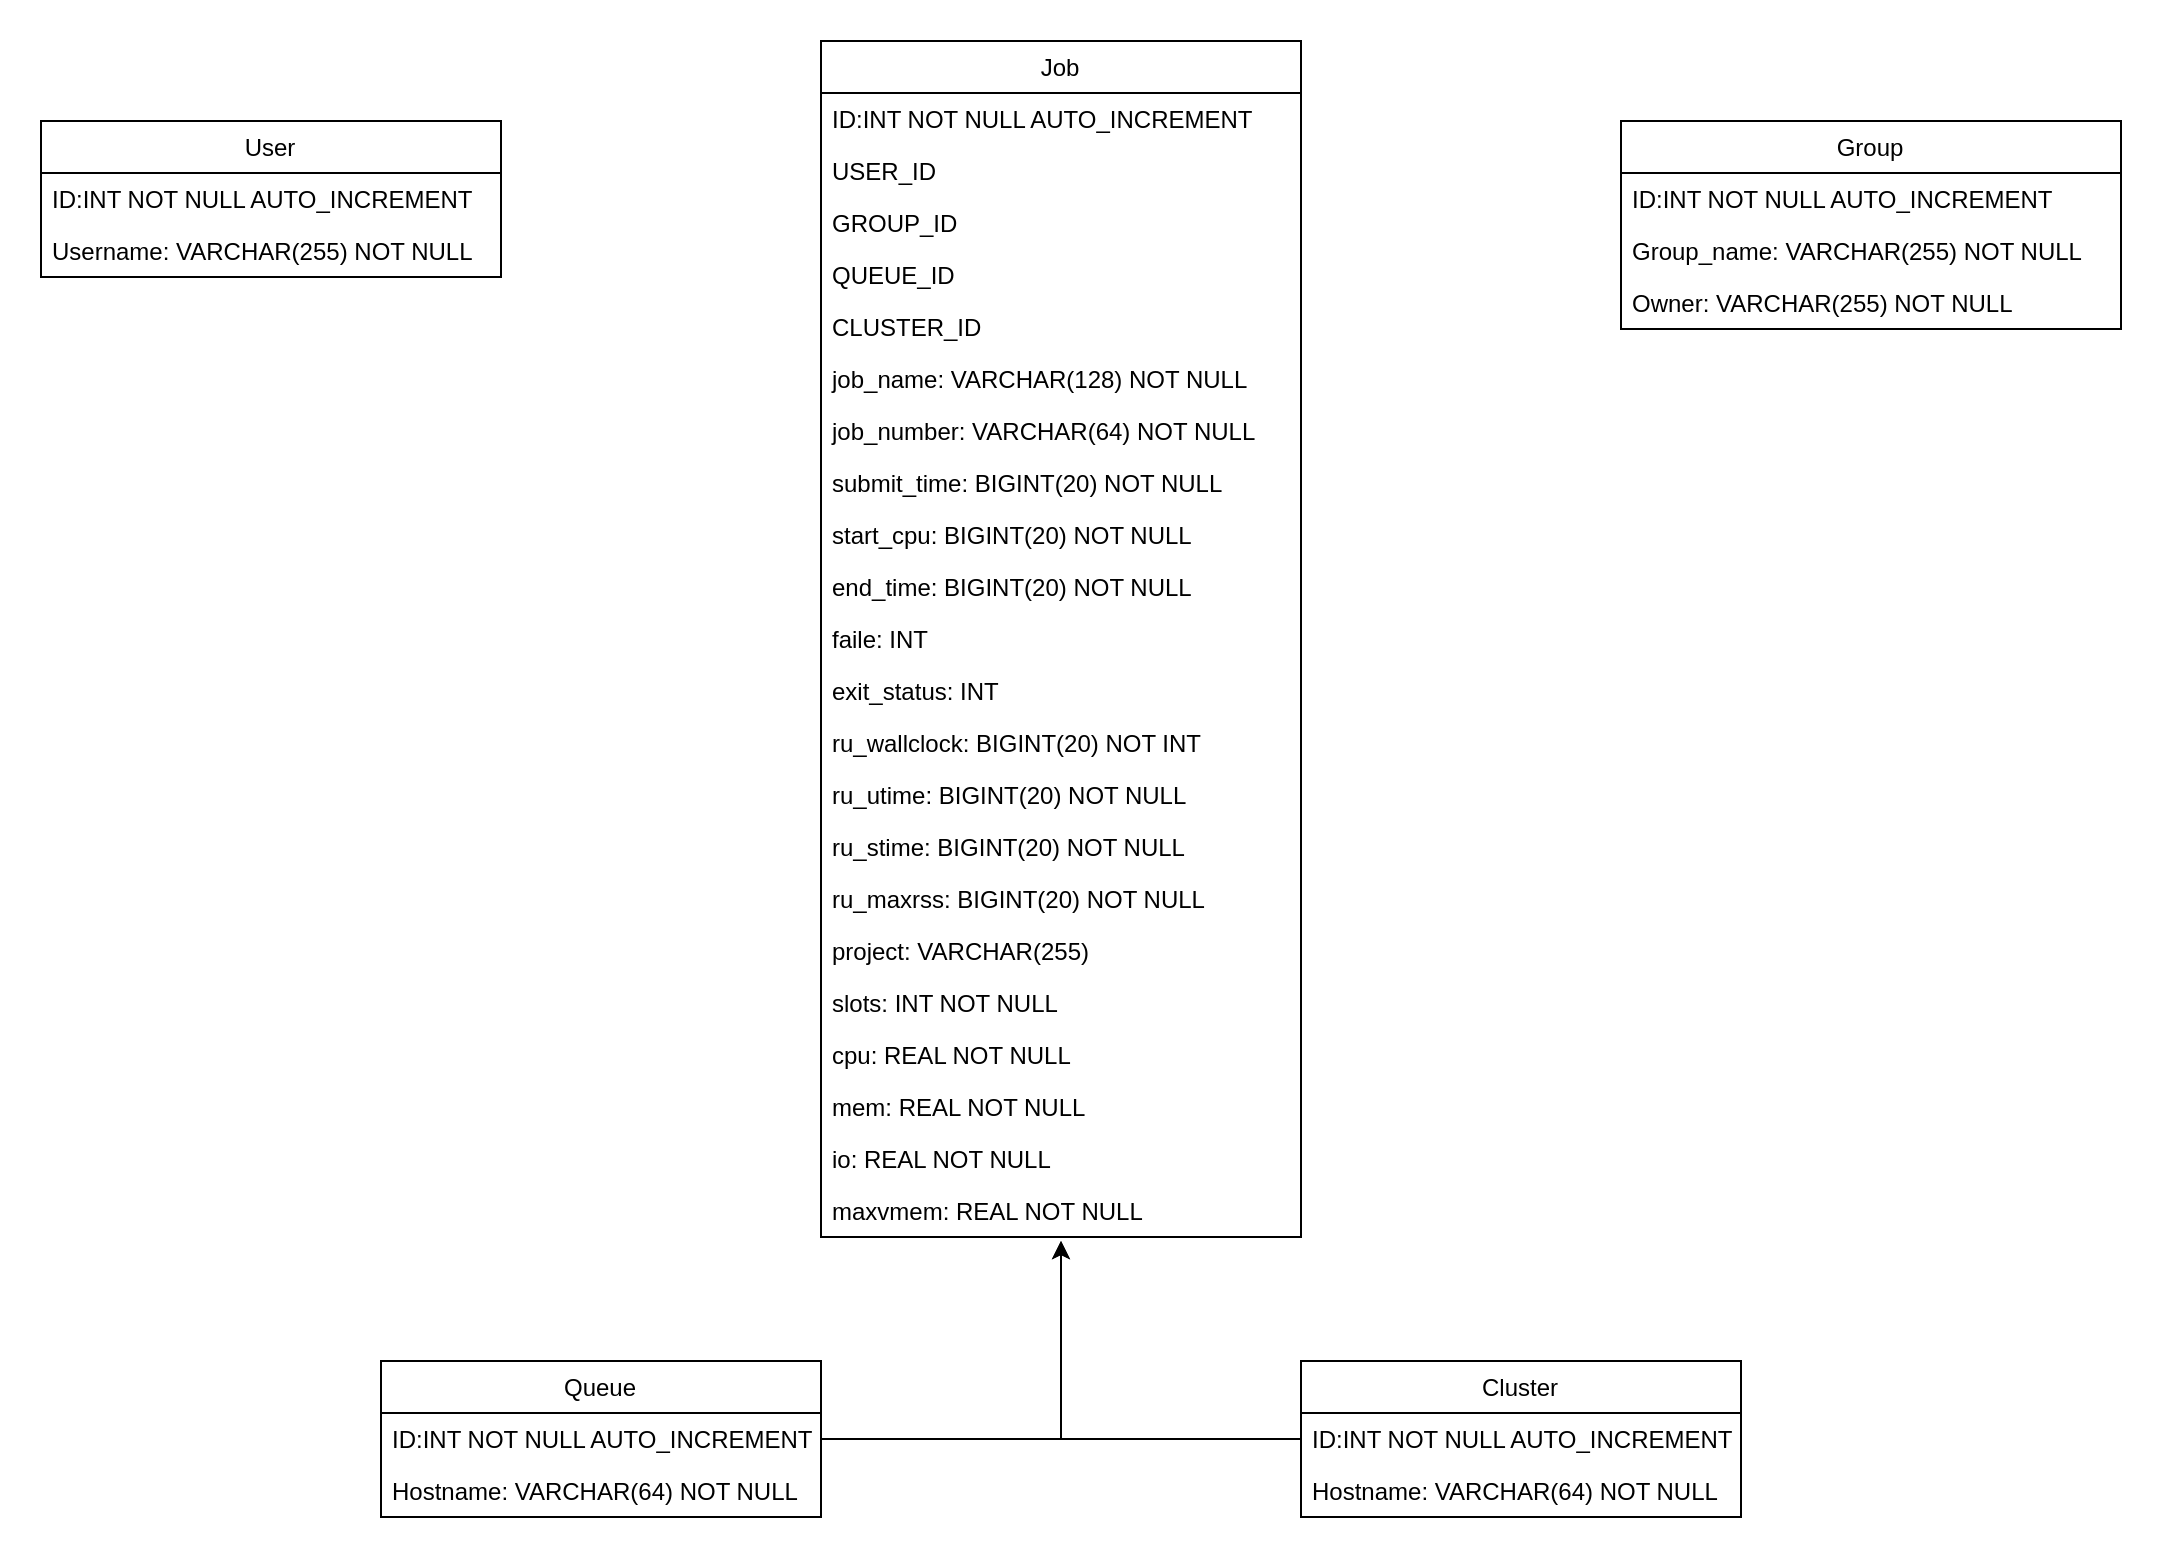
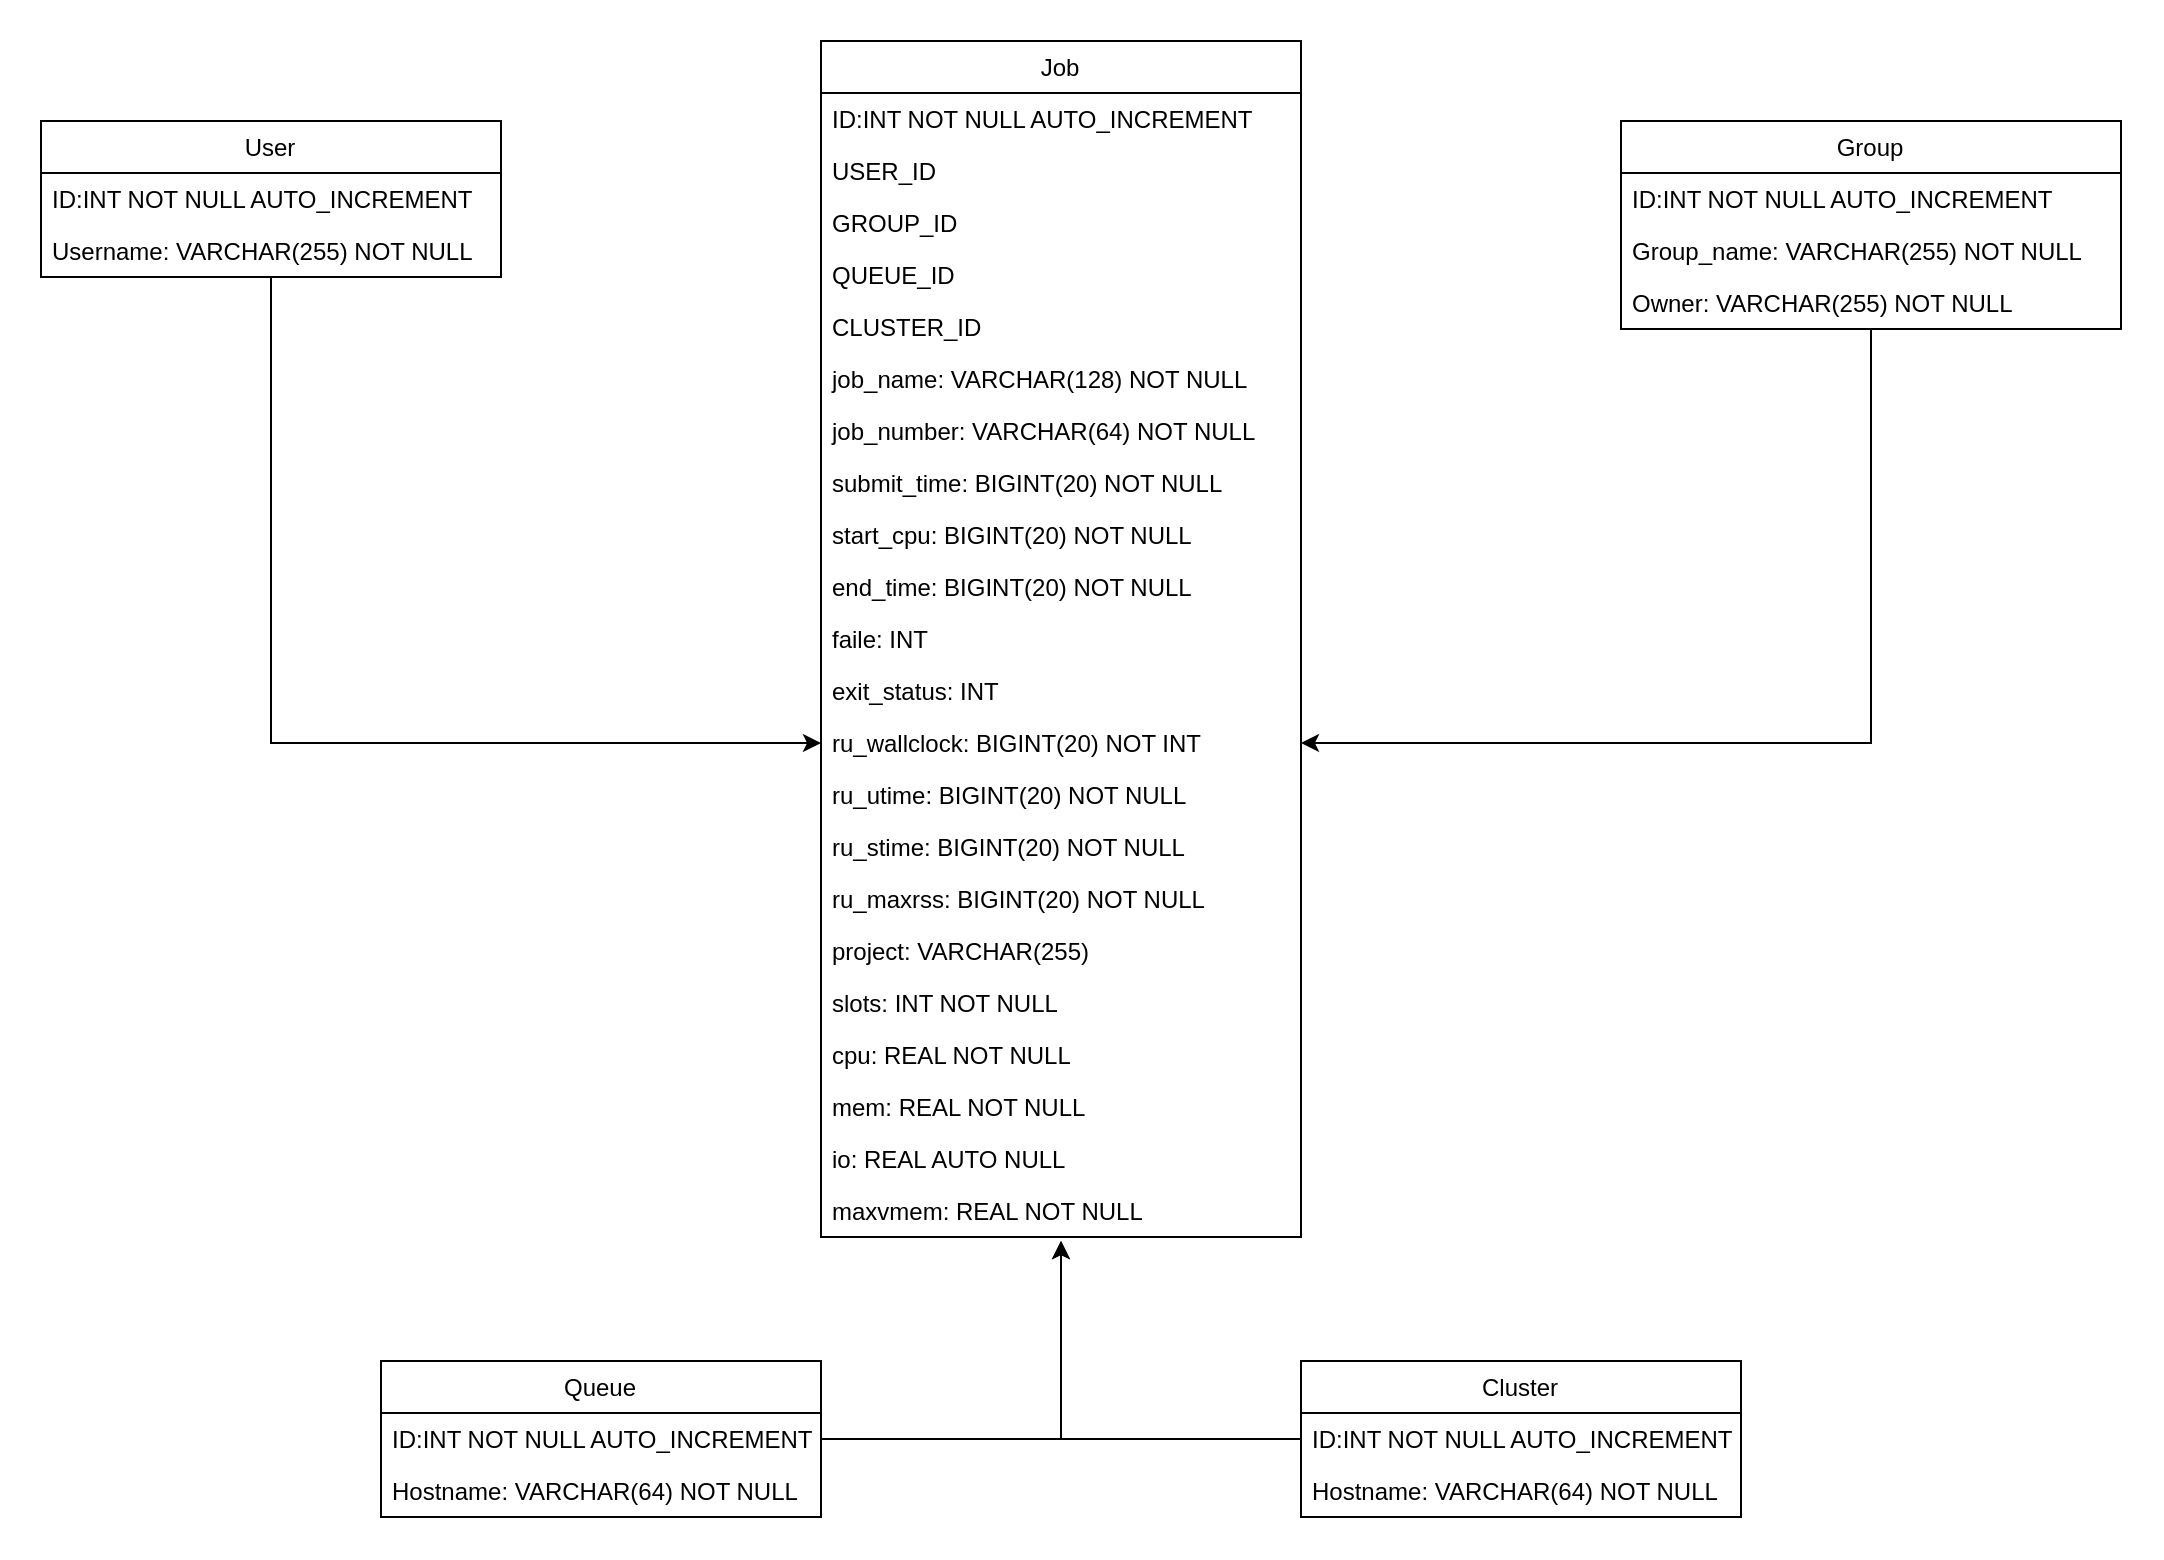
none -> (306, 743)
none -> (1800, 743)
(931, 1160) -> (937, 1160)
